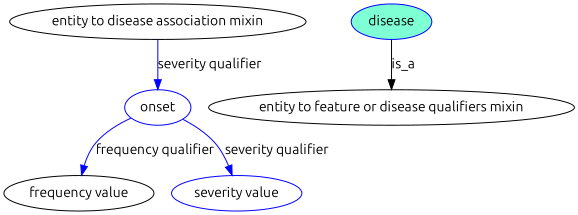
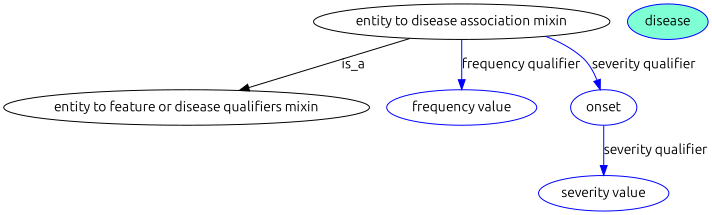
(392, 60) -> (329, 63)
(102, 137) -> (462, 60)
(79, 193) -> (462, 107)
